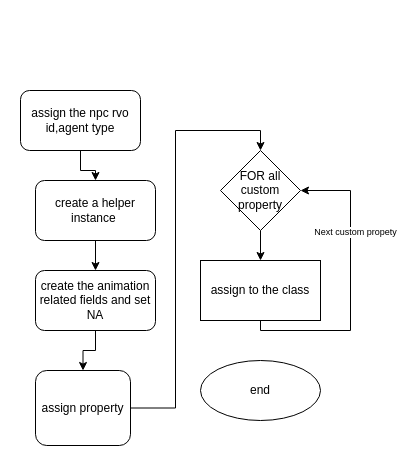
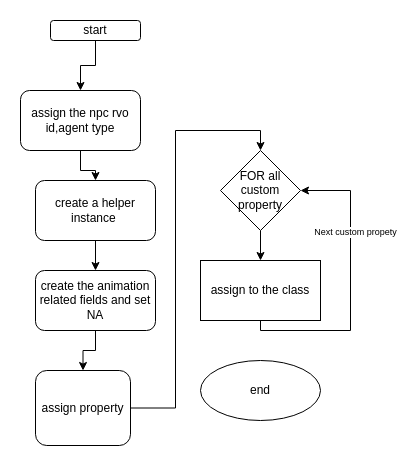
none -> (96, 31)
none -> (92, 66)
